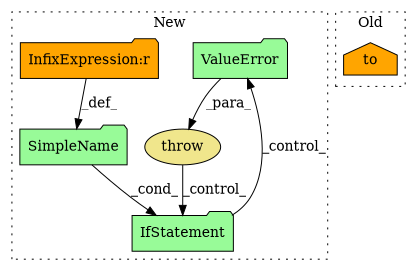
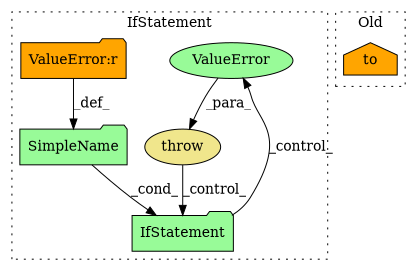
(170, 23) -> (170, 23)
(89, 61) -> (73, 61)
(240, 61) -> (231, 61)
